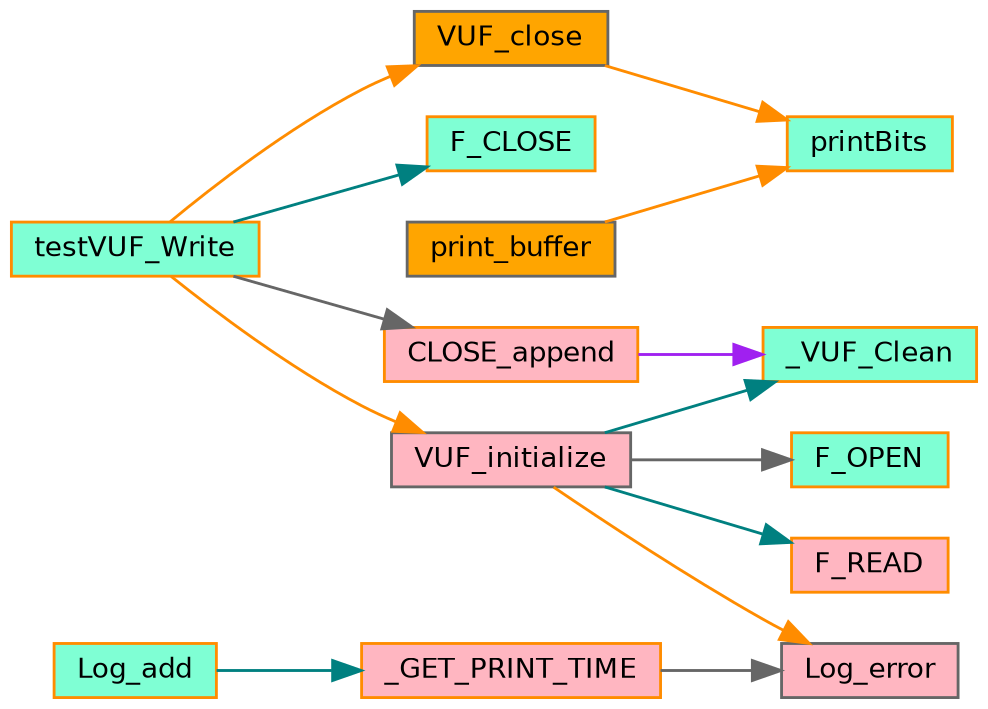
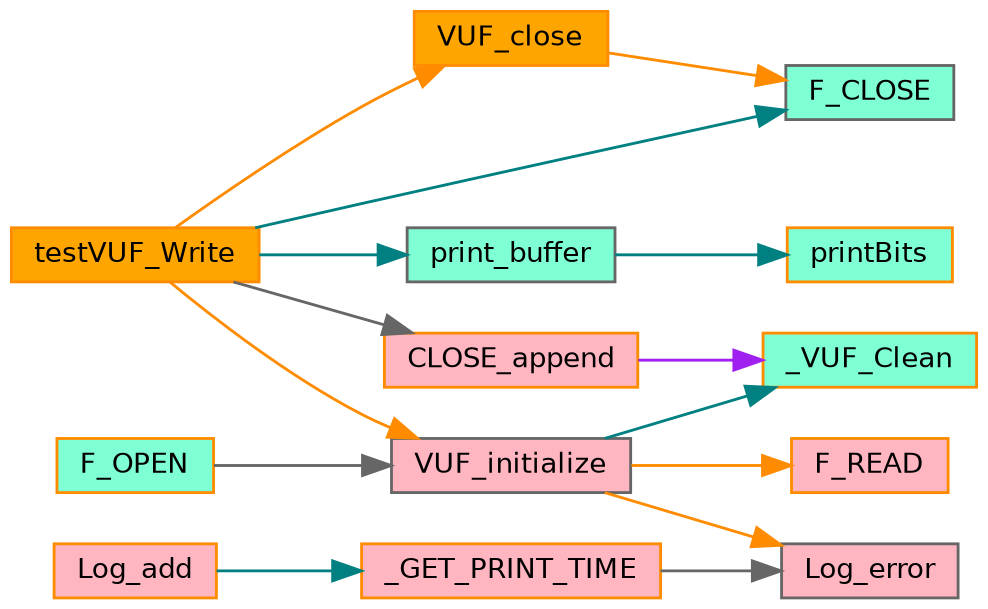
(511, 38) -> (511, 38)
(682, 89) -> (683, 64)
(511, 144) -> (870, 93)
(682, 199) -> (687, 255)
(135, 249) -> (135, 255)
(511, 249) -> (511, 255)
none -> (319, 255)
(697, 460) -> (288, 466)
(684, 510) -> (697, 466)
(135, 671) -> (135, 571)
